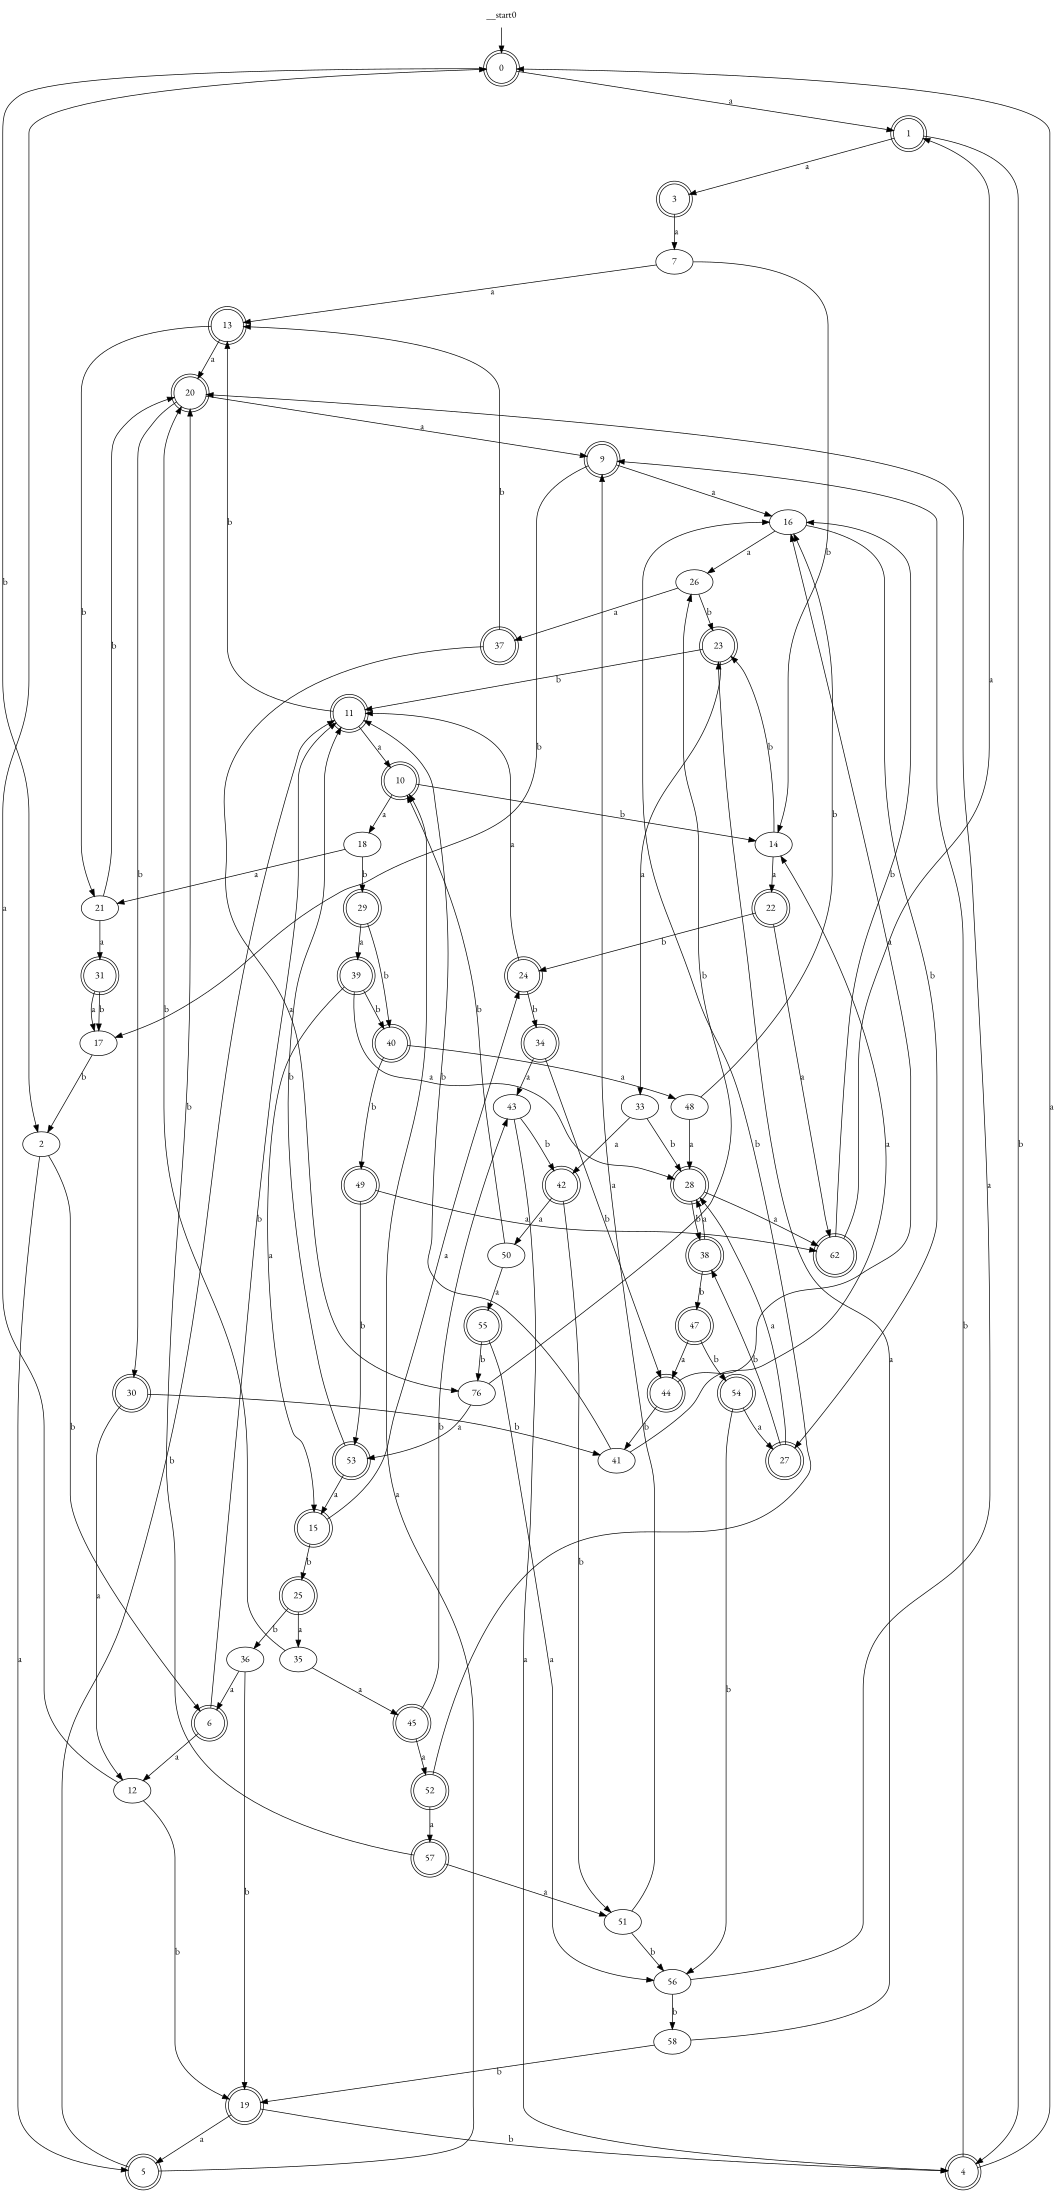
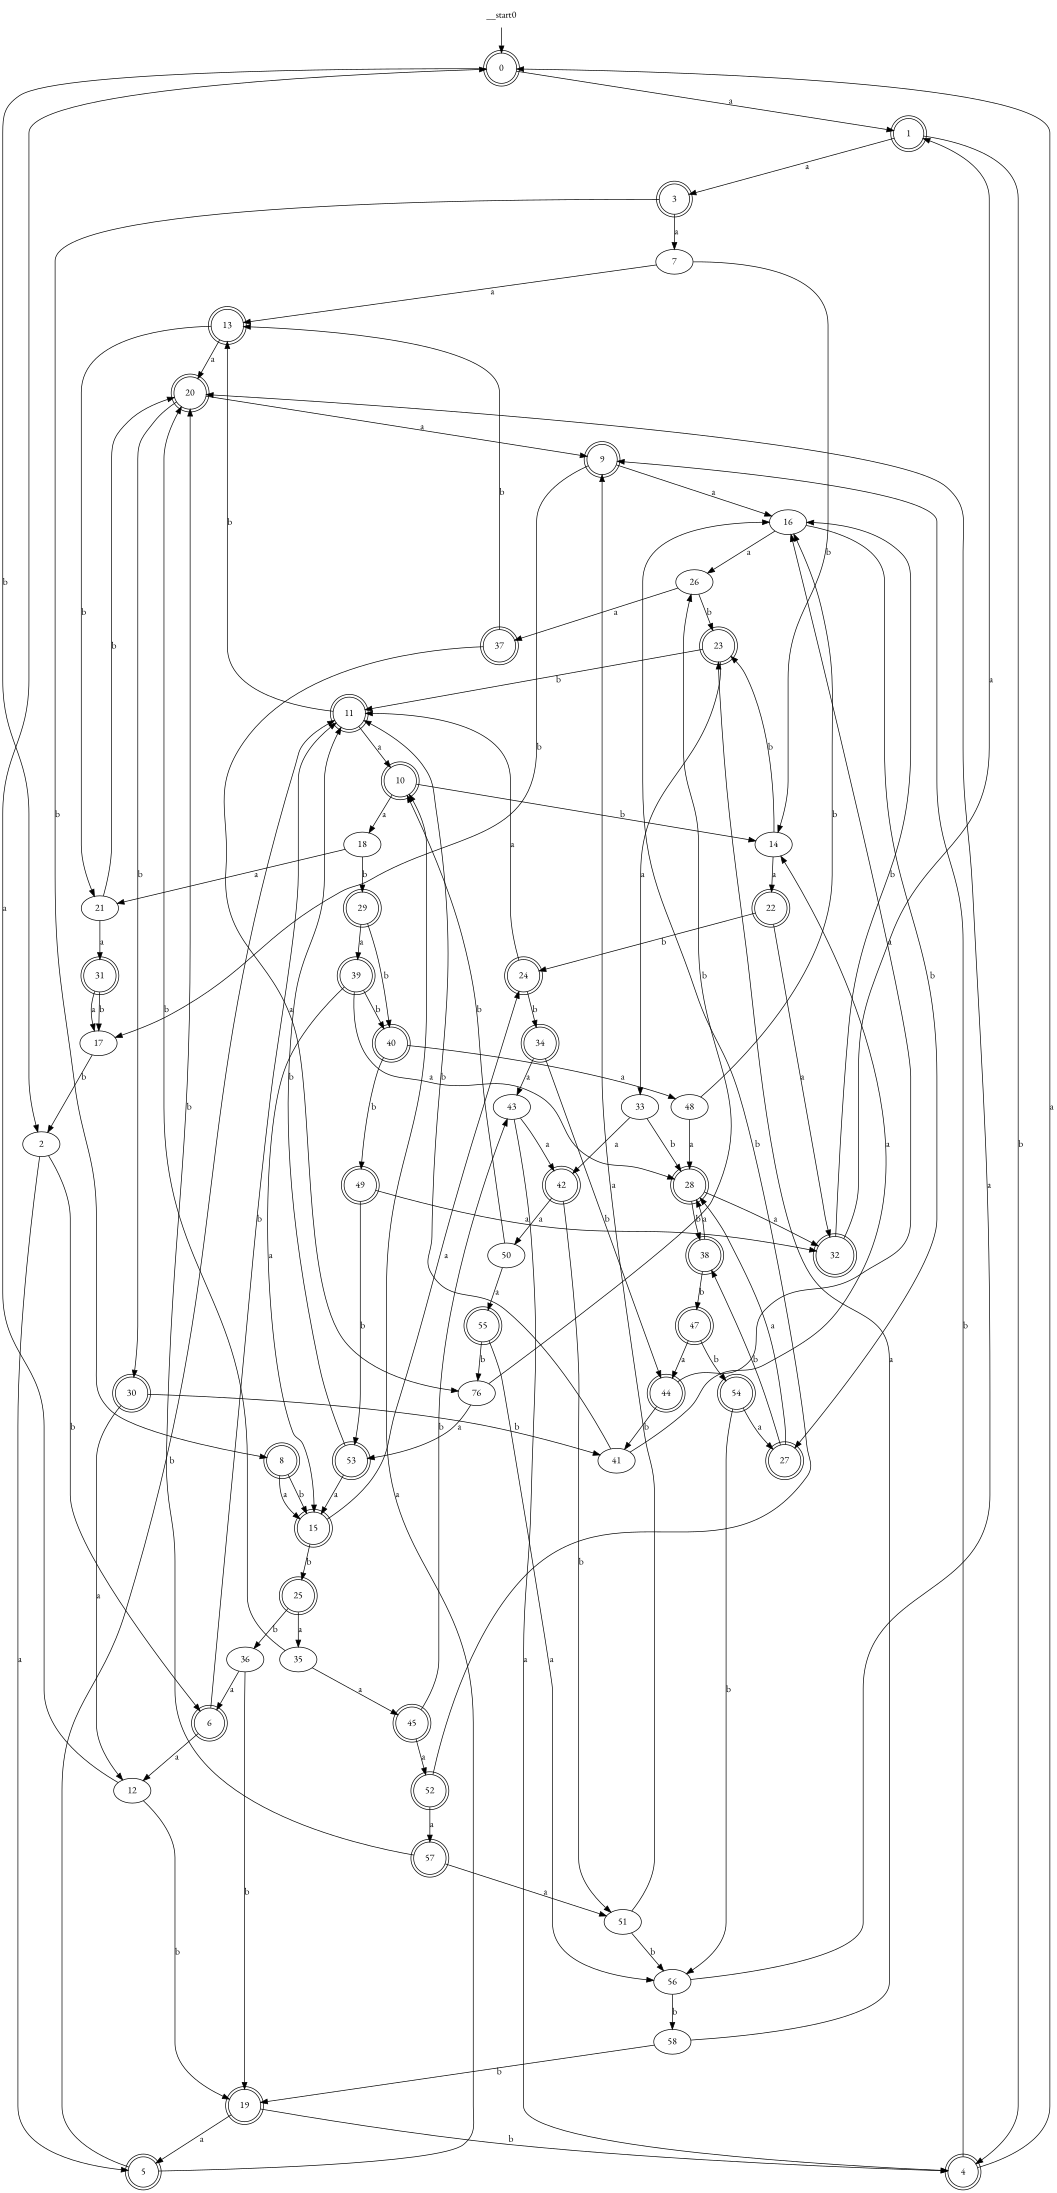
(548, 1144) -> (548, 1144)
(835, 1255) -> (835, 1255)
none -> (282, 1461)
